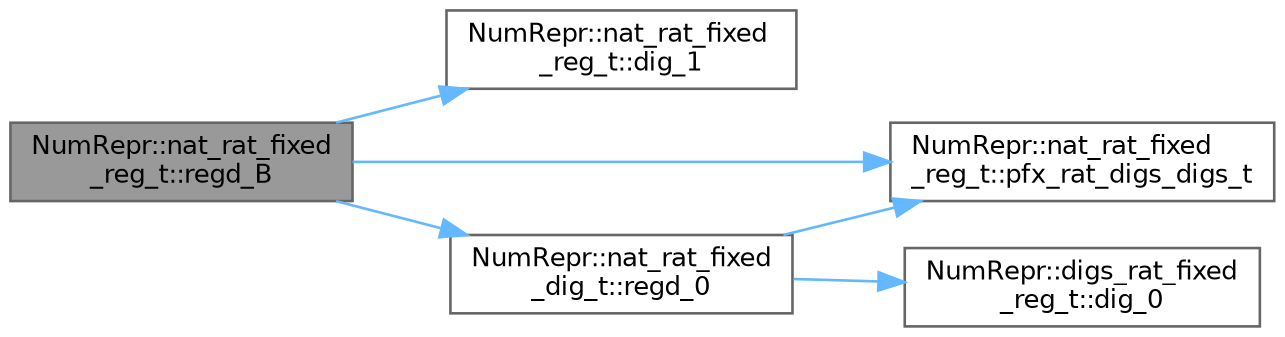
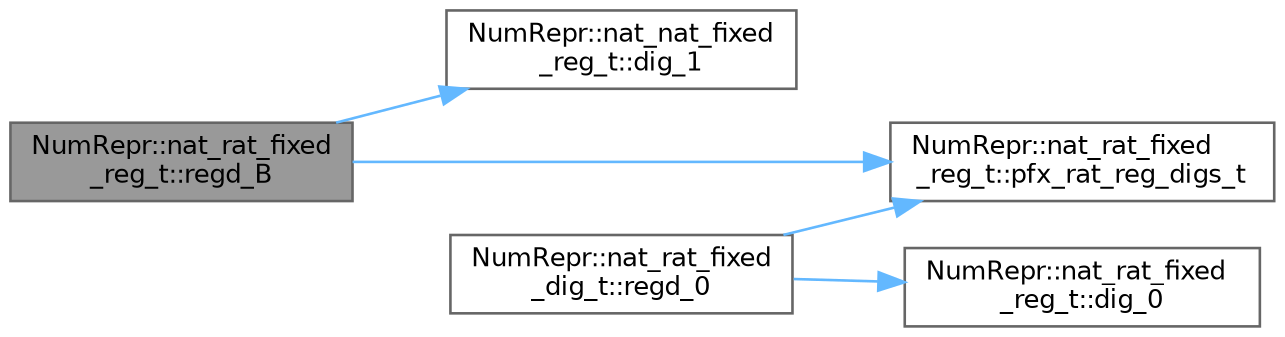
(621, 50) -> (621, 50)
(1082, 162) -> (1082, 162)
(388, 215) -> none
(1082, 287) -> (1082, 287)
